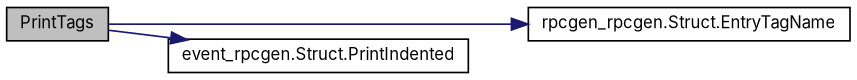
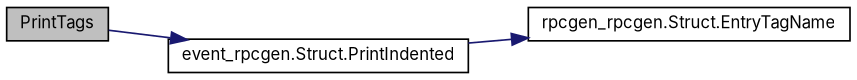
(310, 24) -> (490, 41)
